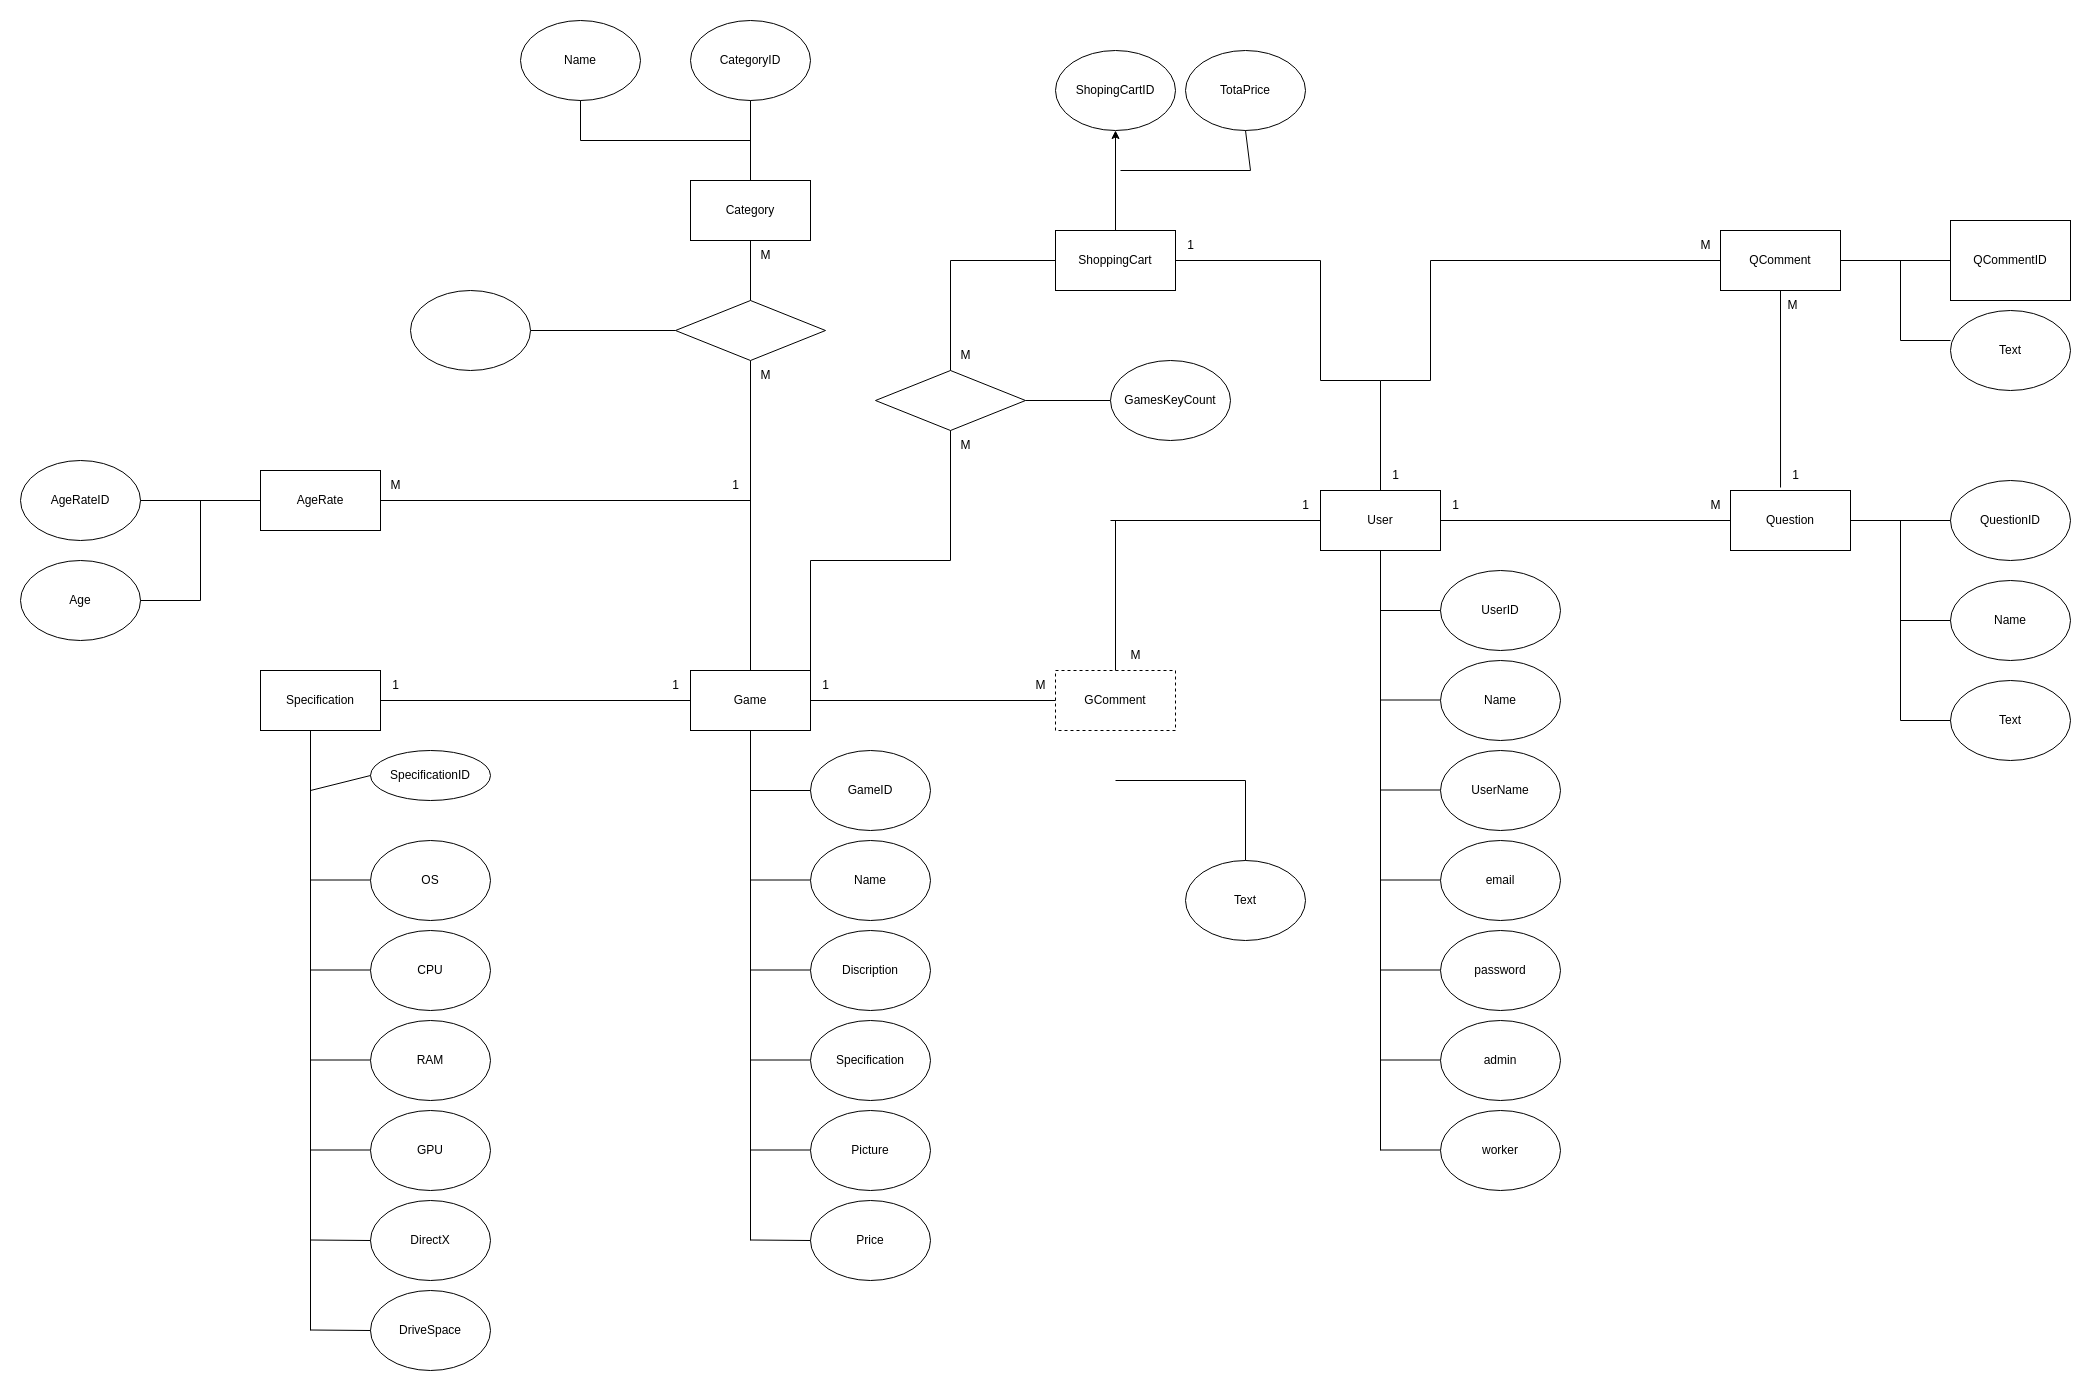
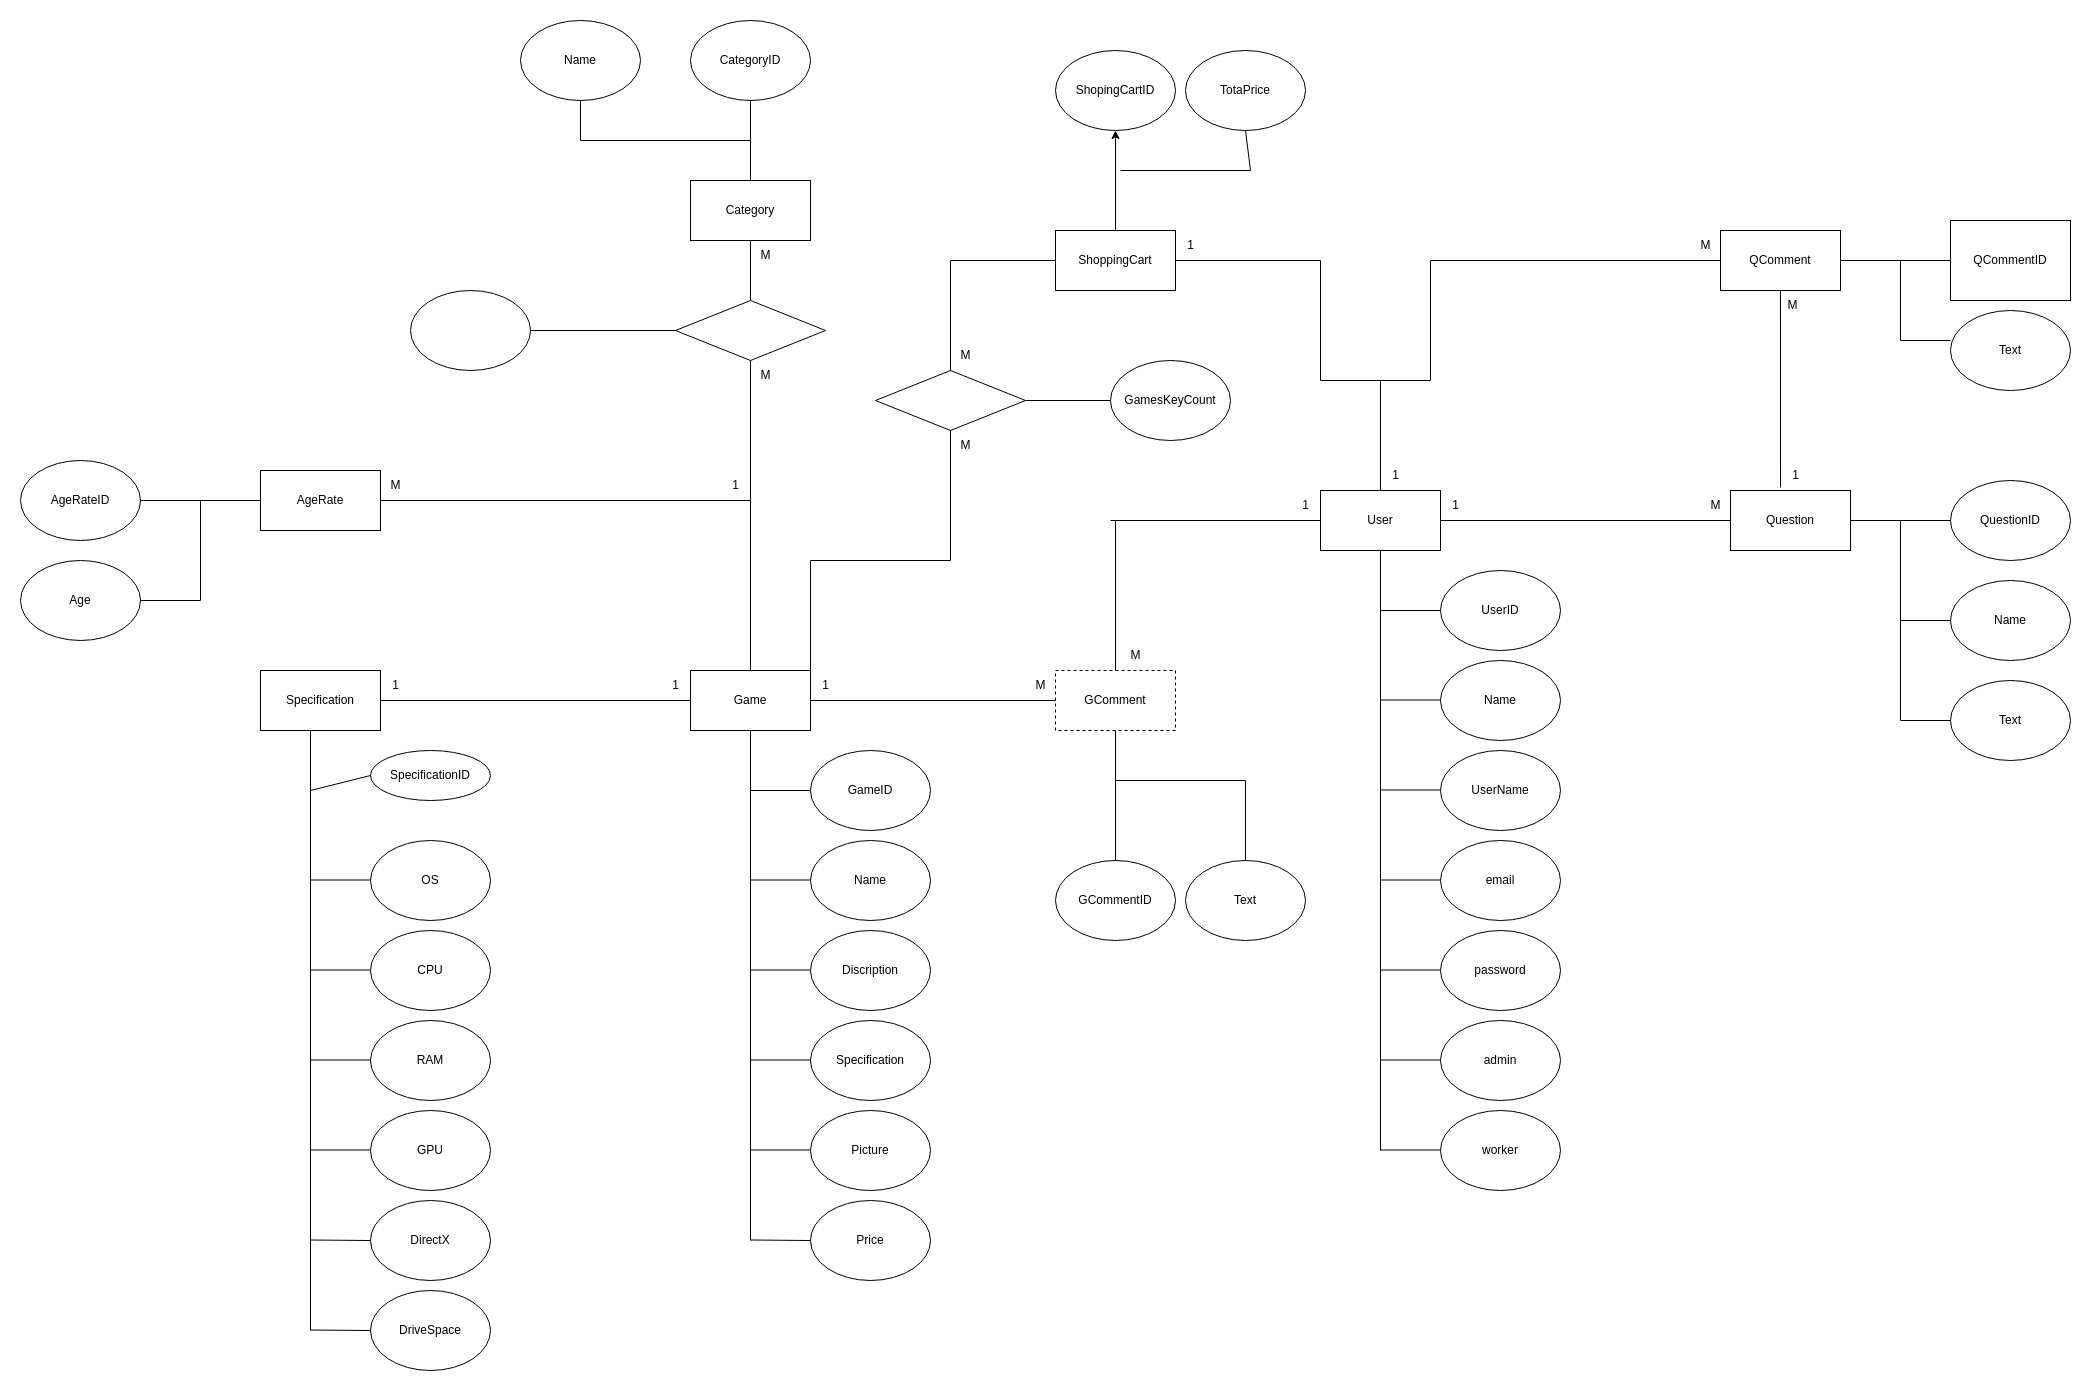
none -> (1116, 796)
none -> (1116, 901)
